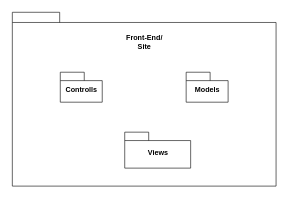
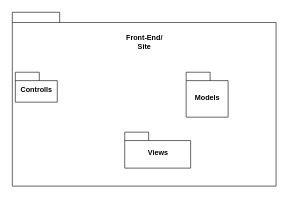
(81, 87) -> (36, 87)
(207, 87) -> (207, 95)
